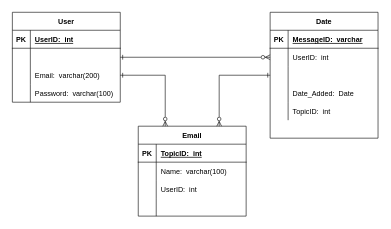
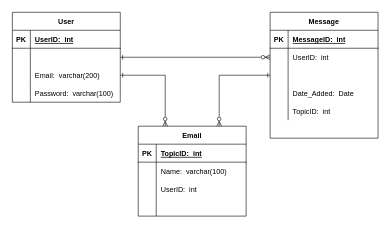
(324, 22) -> (324, 22)
(329, 40) -> (320, 40)
